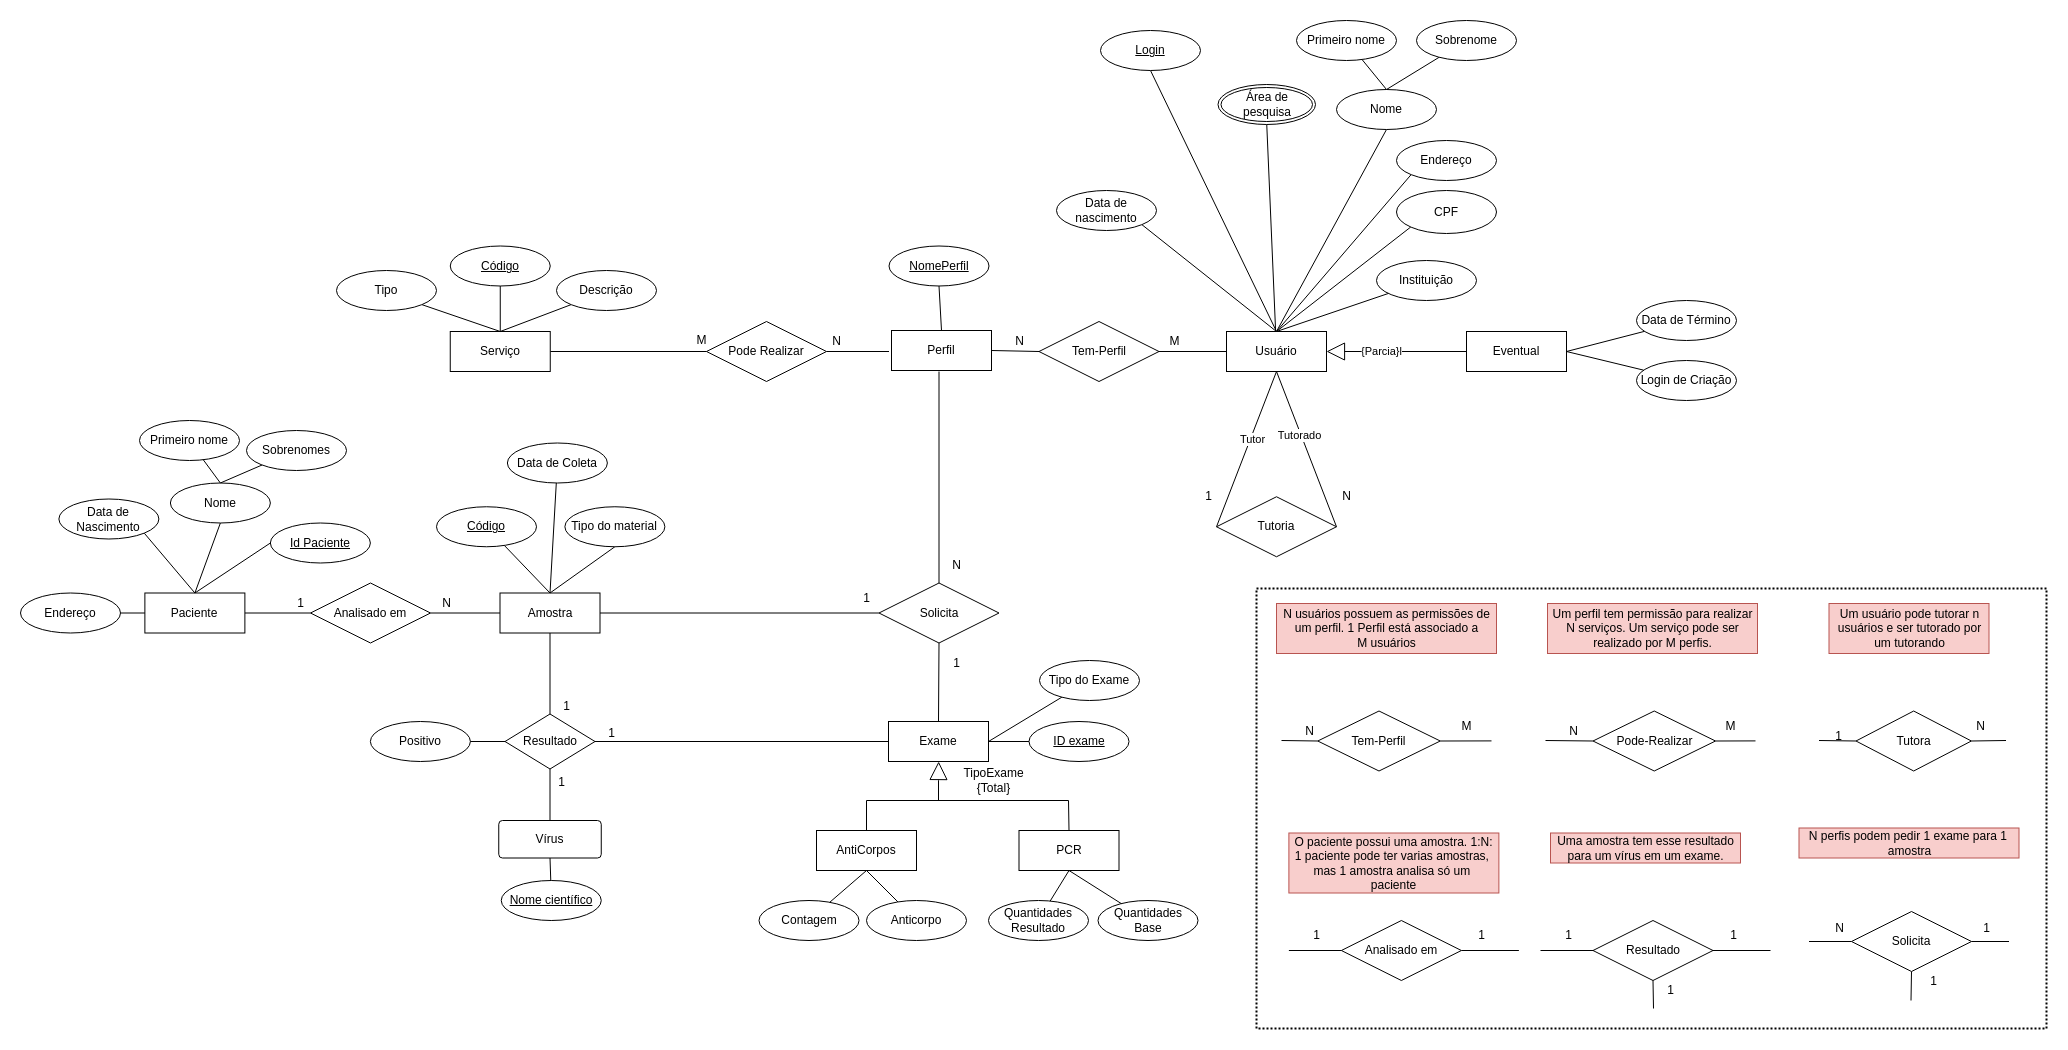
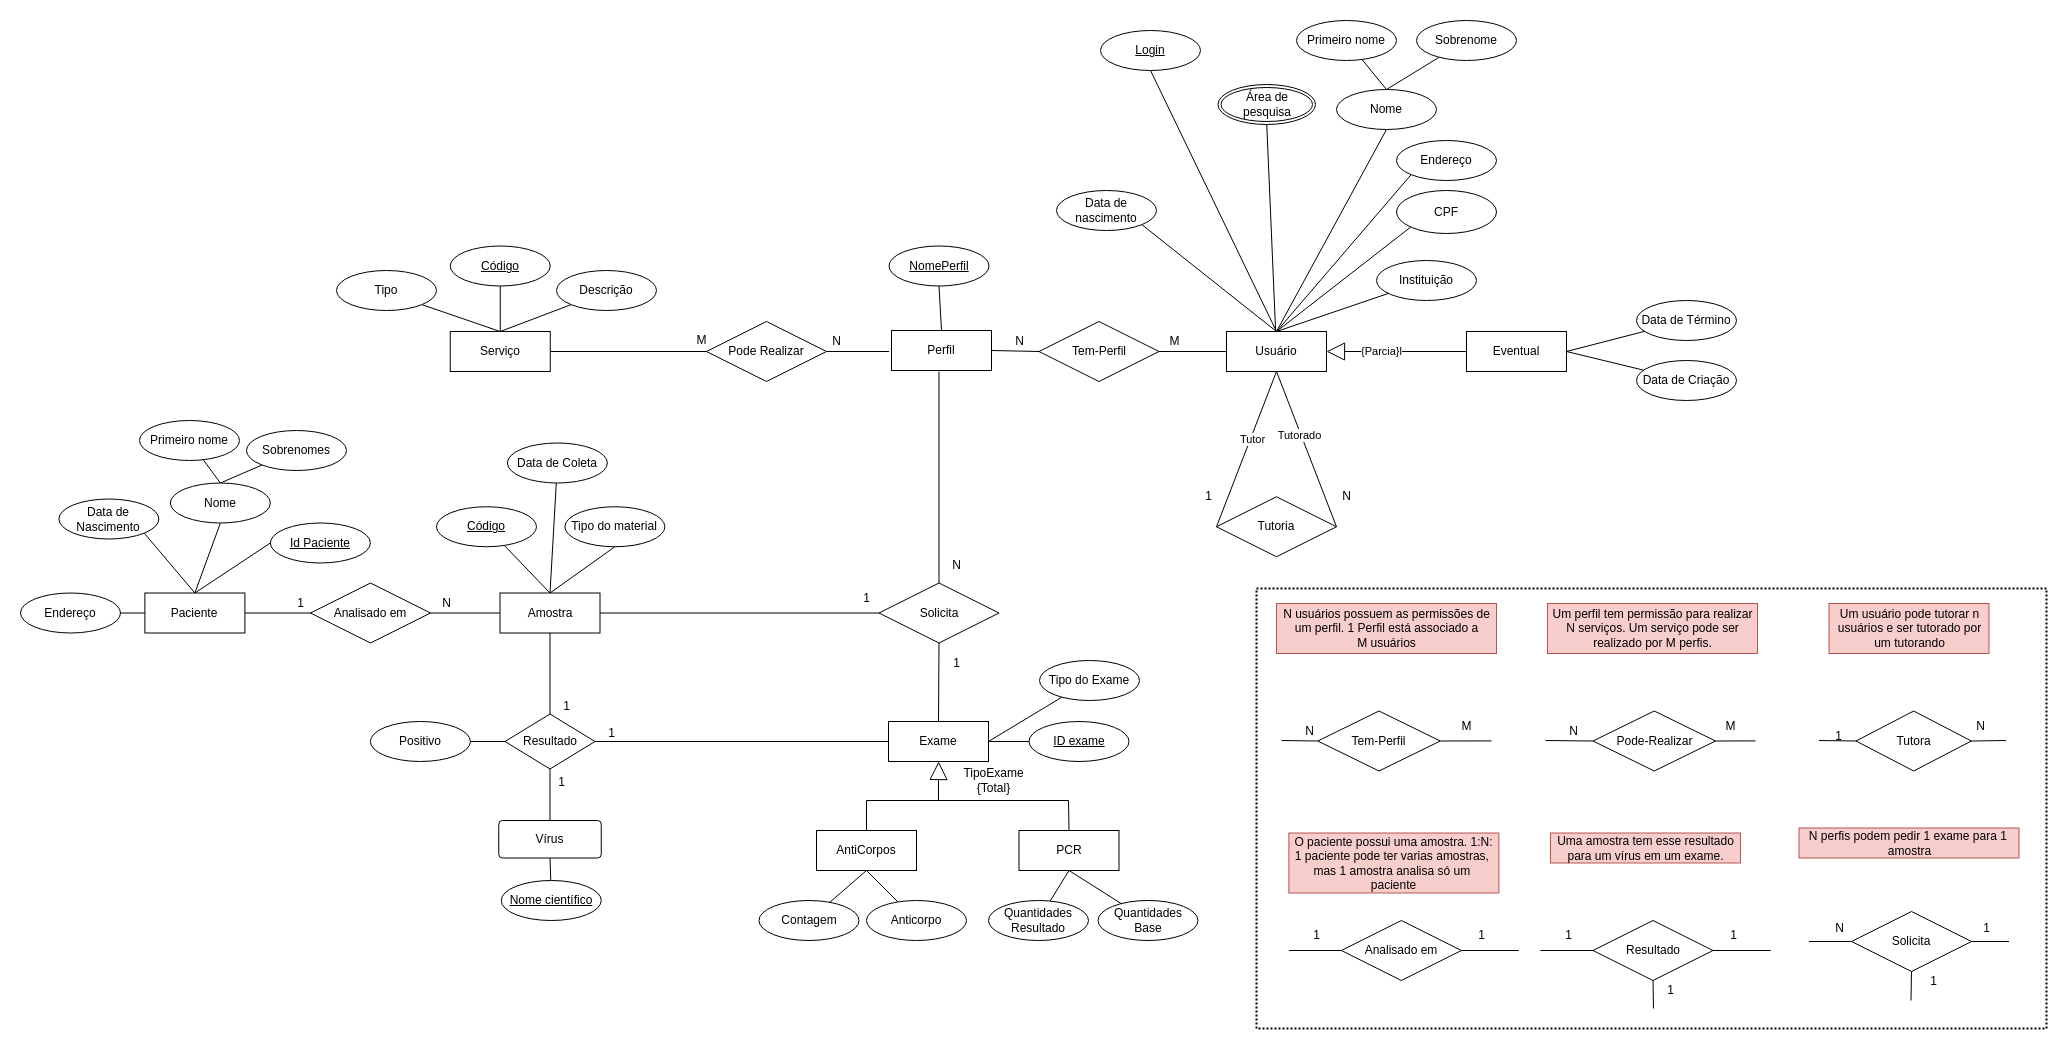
(1687, 381) -> (1687, 381)
